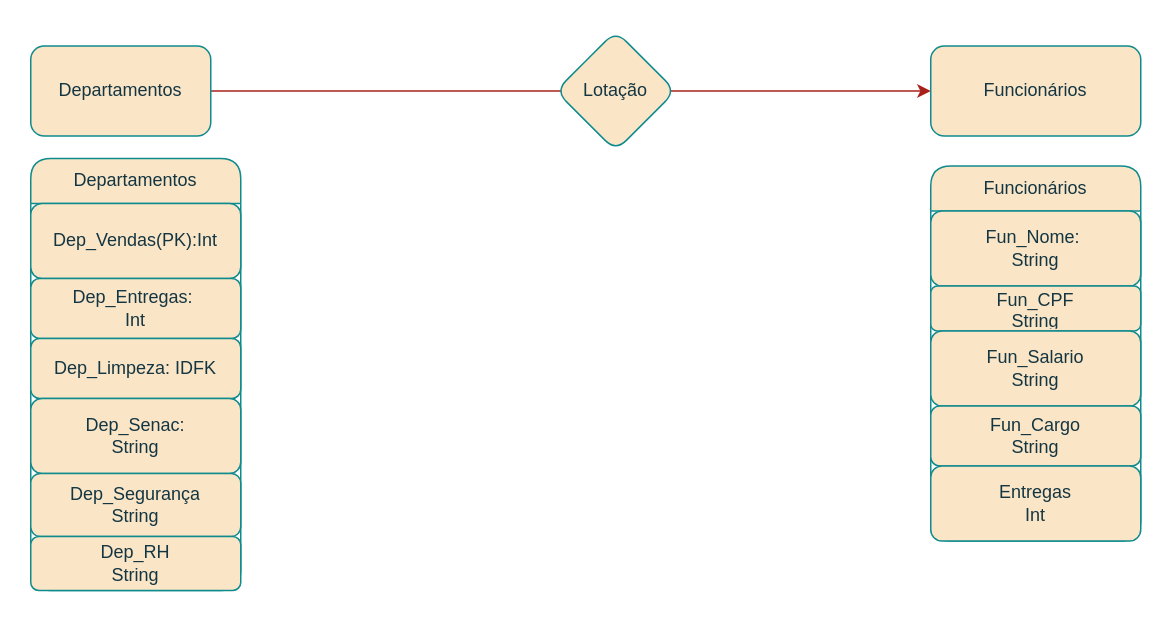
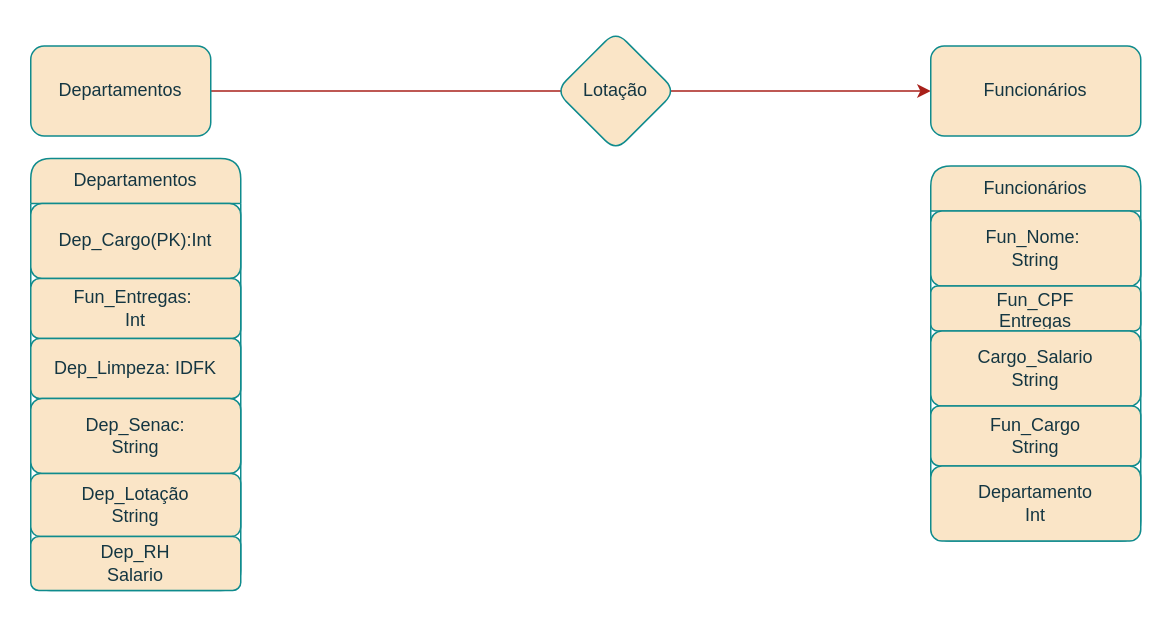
(136, 241) -> (136, 241)
(136, 308) -> (136, 308)
(1036, 308) -> (1036, 308)
(1036, 368) -> (1036, 368)
(1036, 503) -> (1036, 503)
(136, 505) -> (136, 505)
(136, 563) -> (136, 563)
